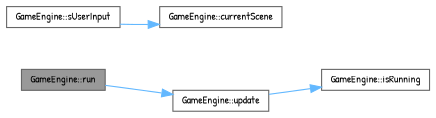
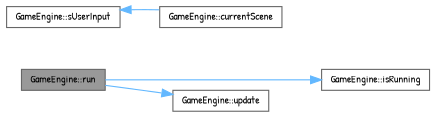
(134, 24) -> (145, 10)
(290, 91) -> (208, 80)
